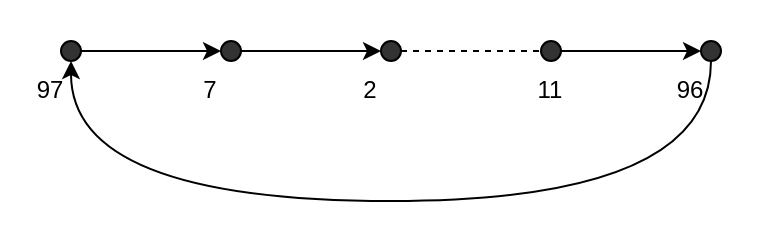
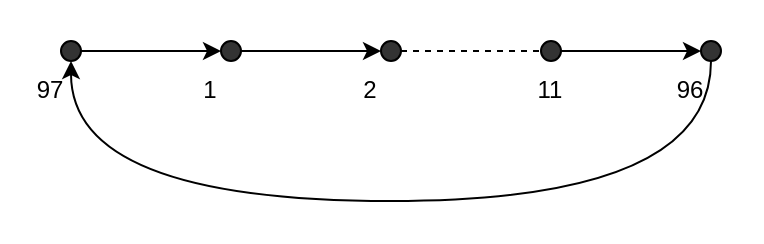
(211, 91) -> (211, 91)
